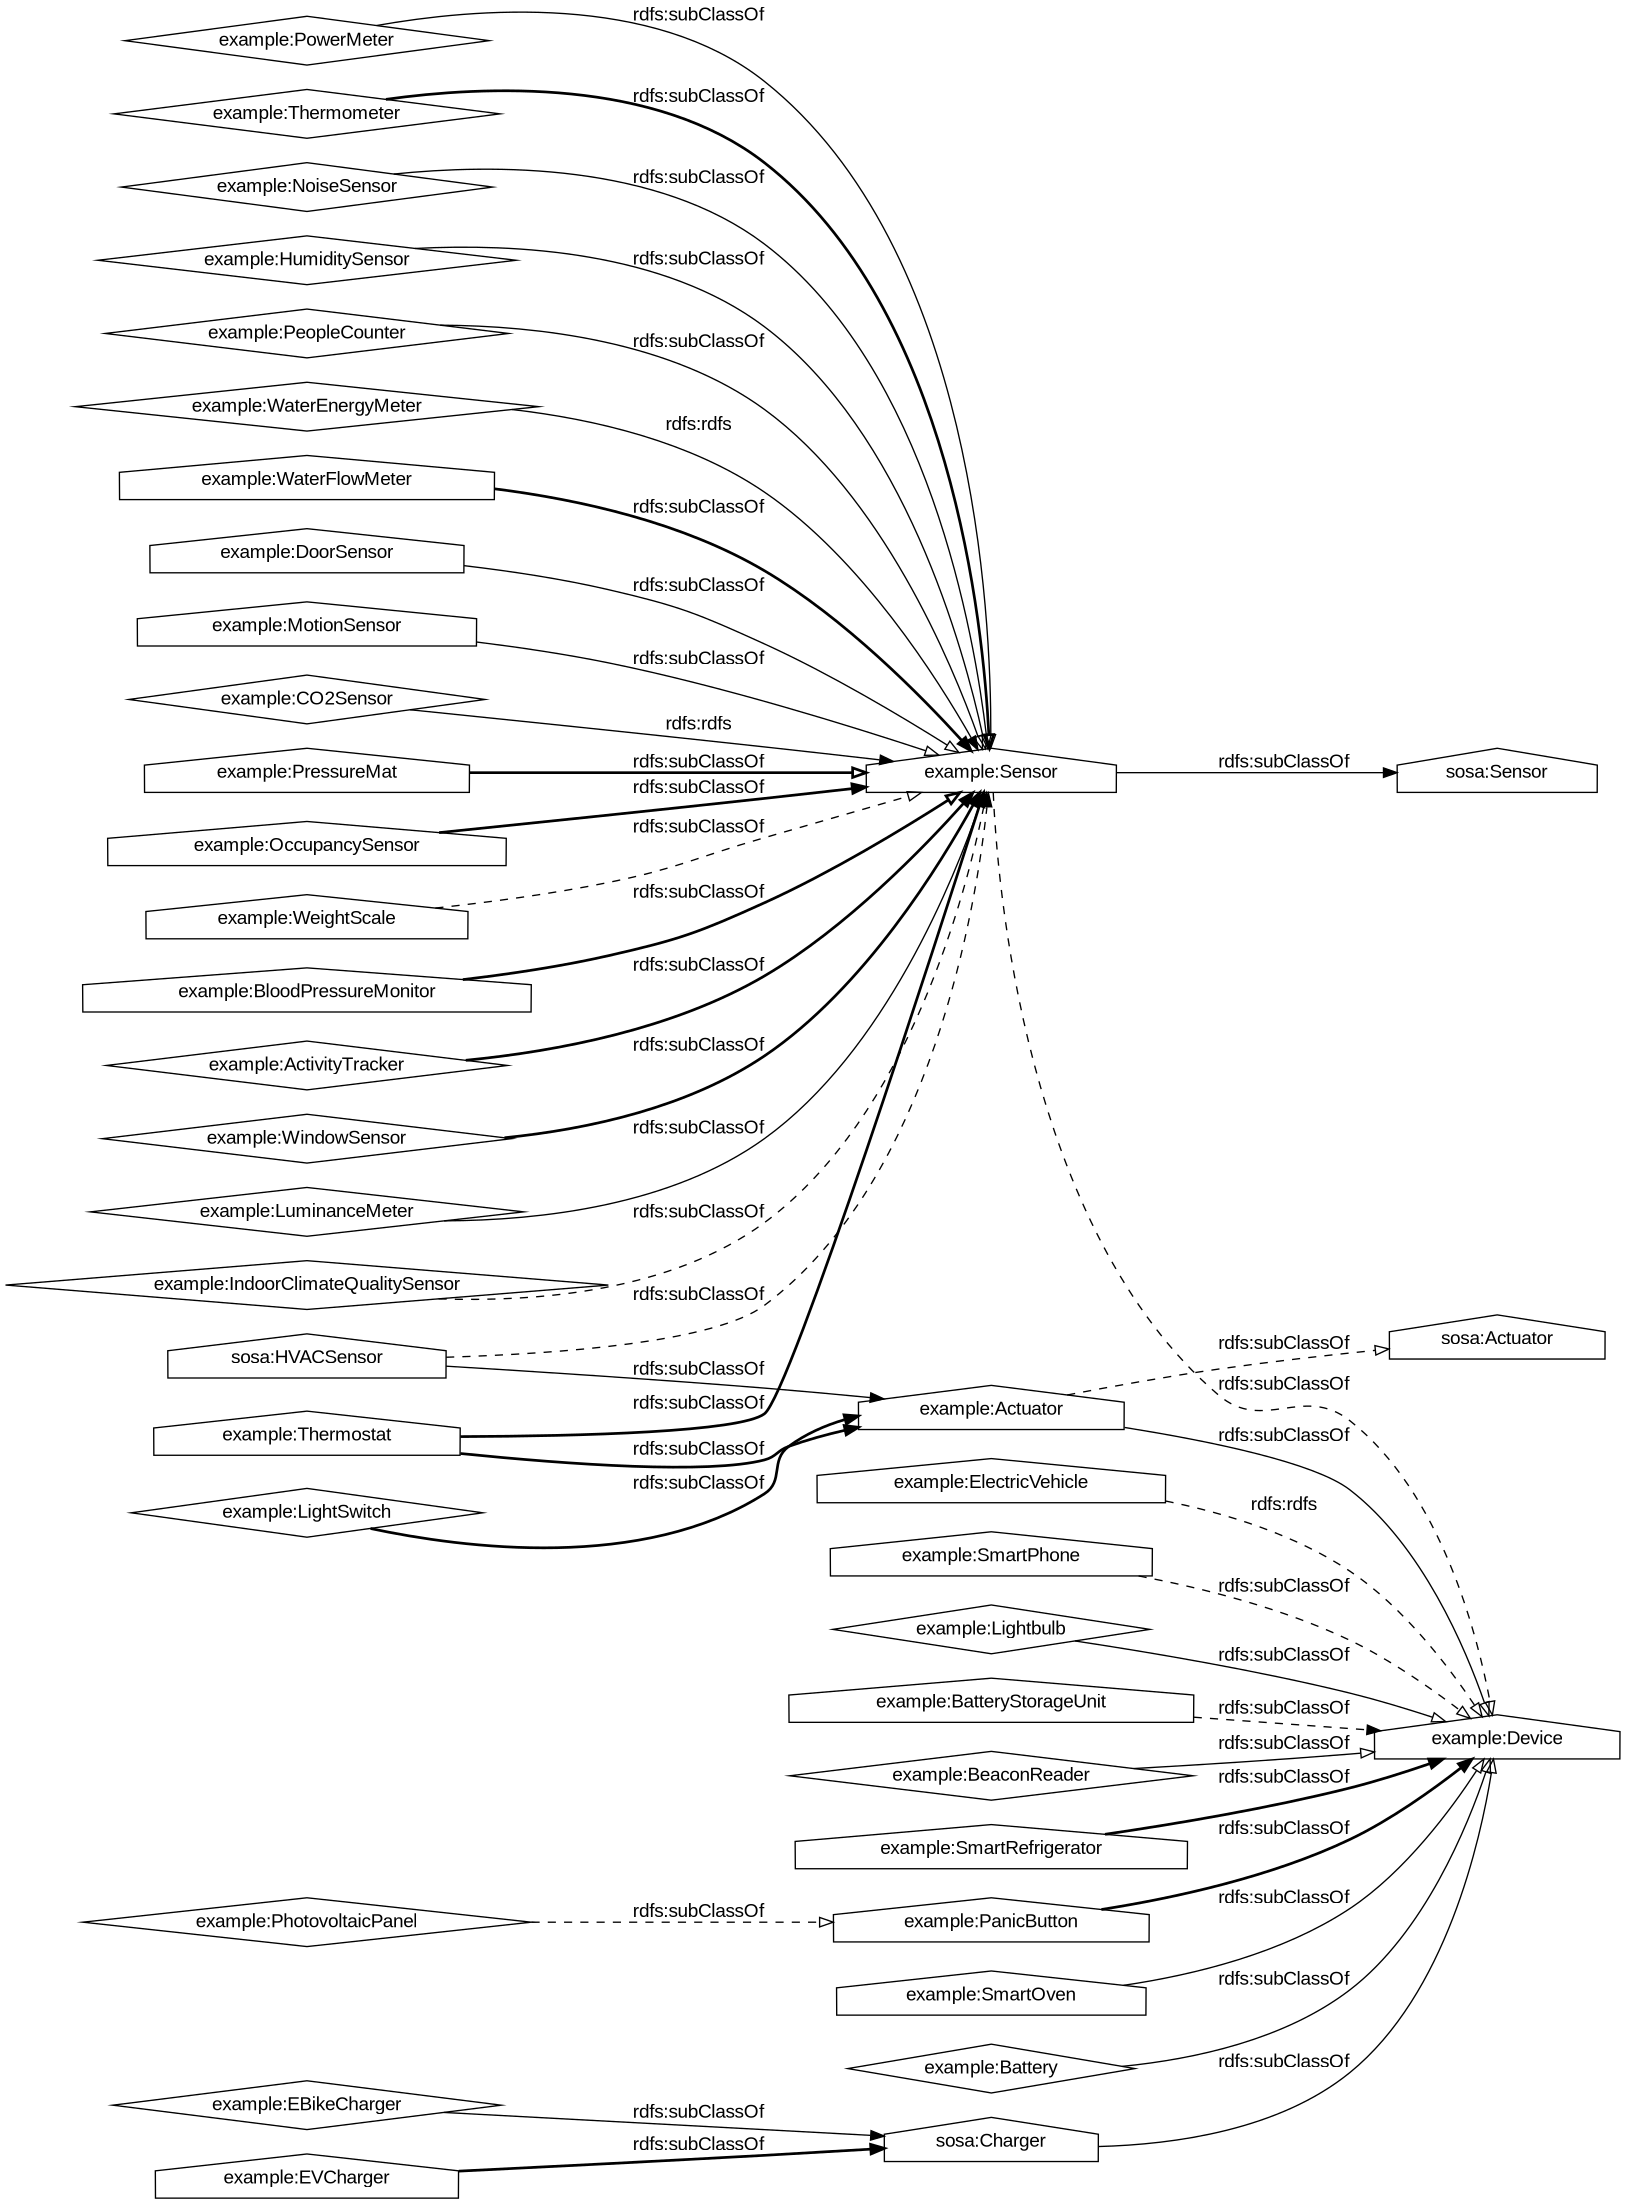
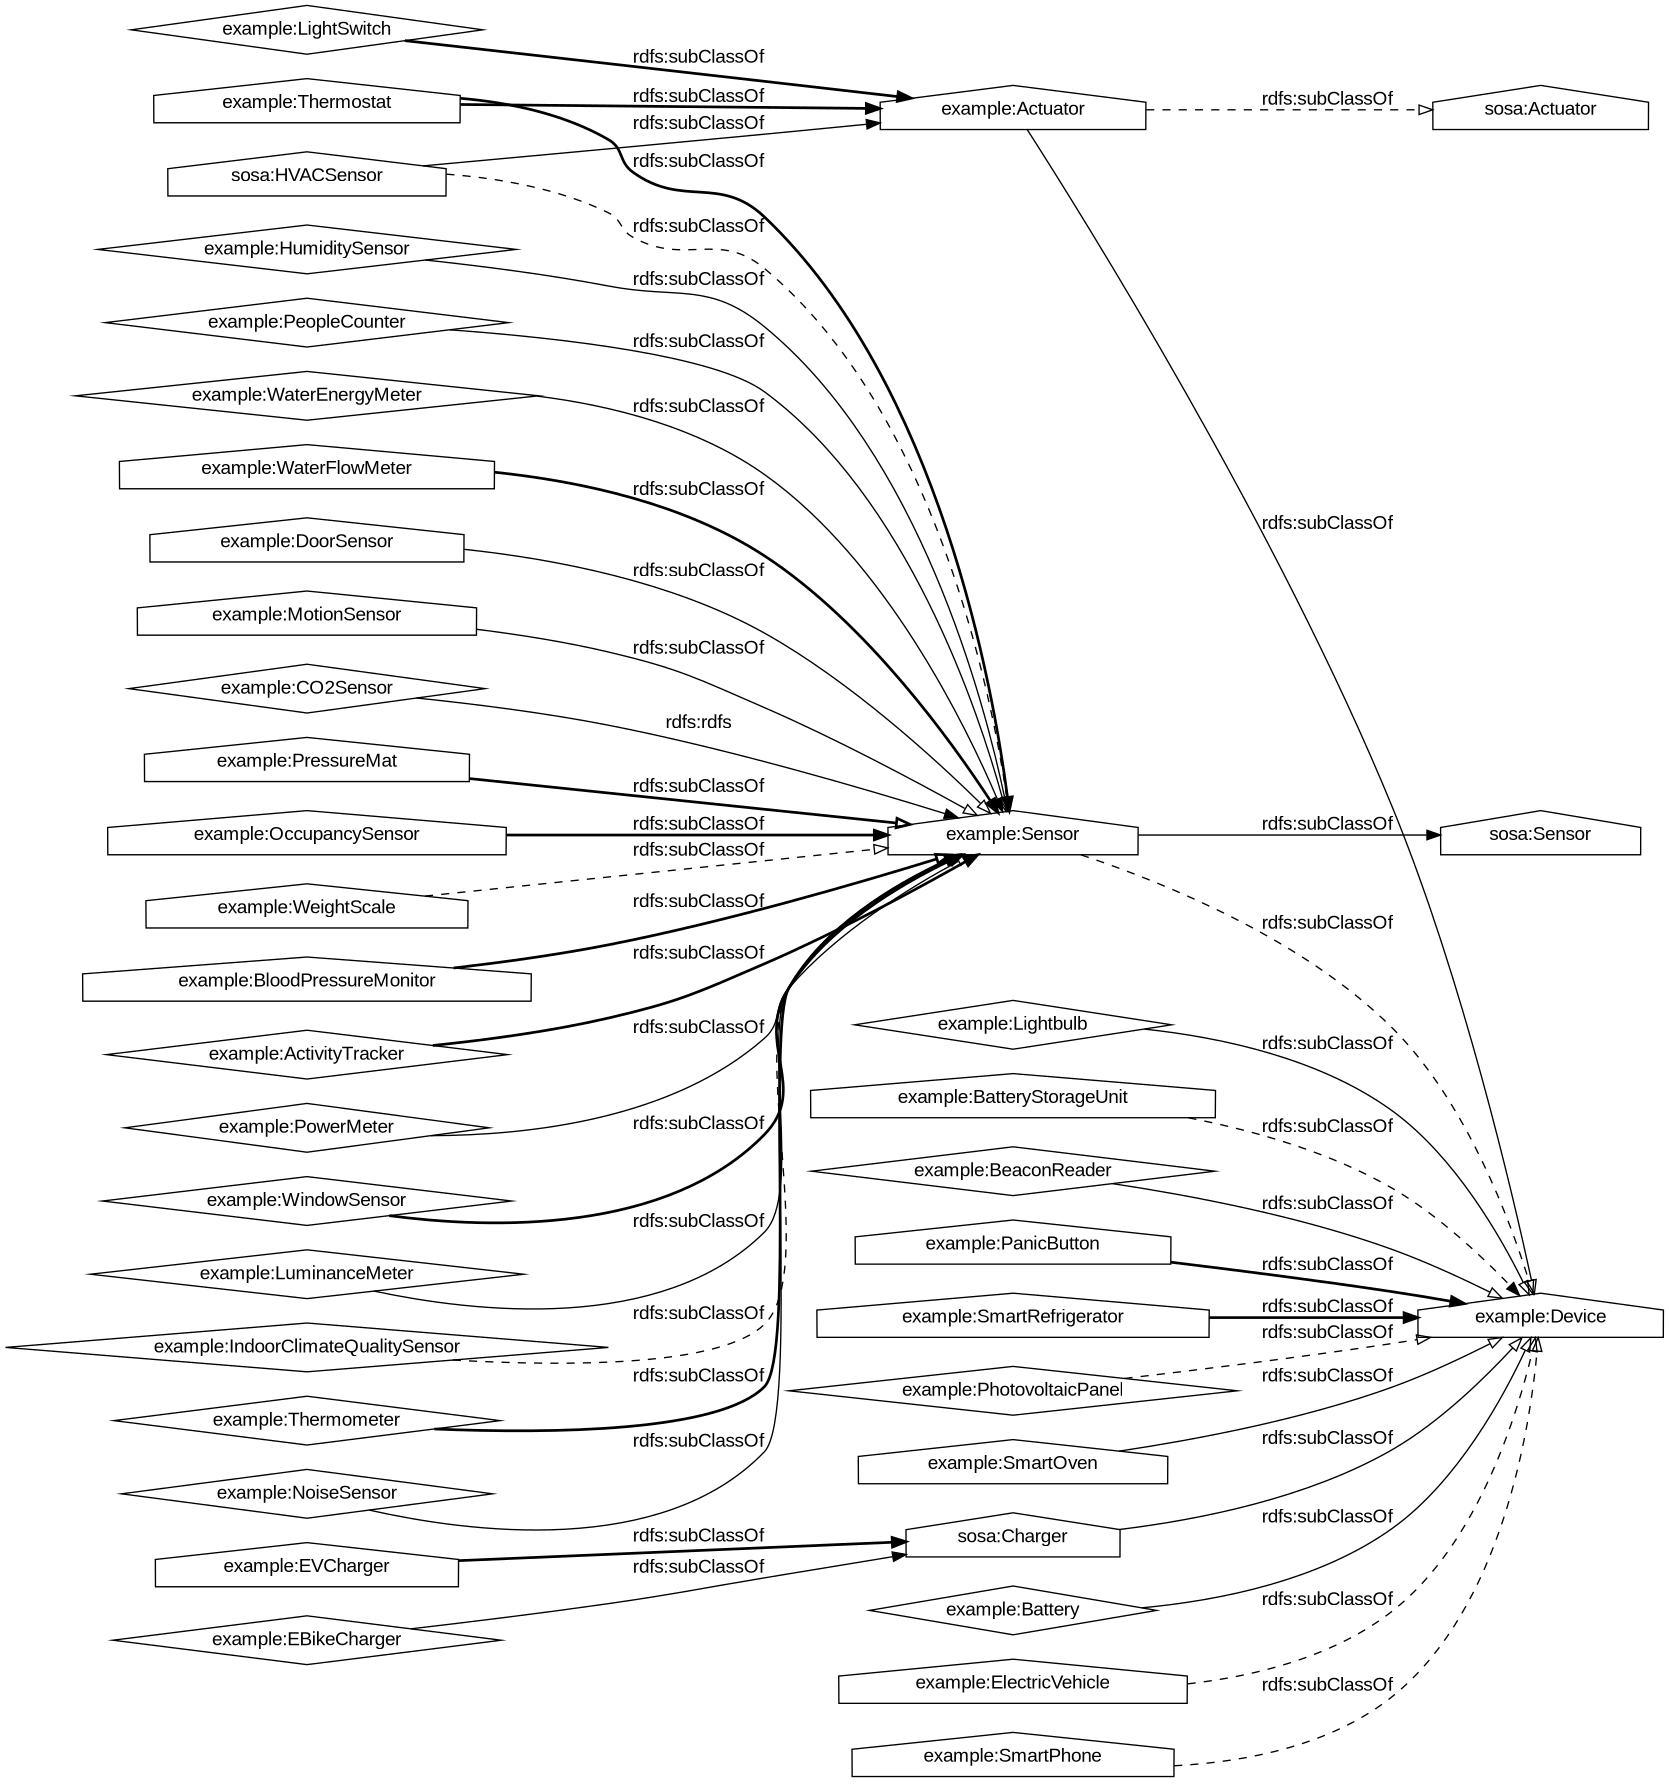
(699, 425) -> (699, 407)
(1284, 1505) -> (1327, 1600)
(675, 1922) -> (1271, 1360)
